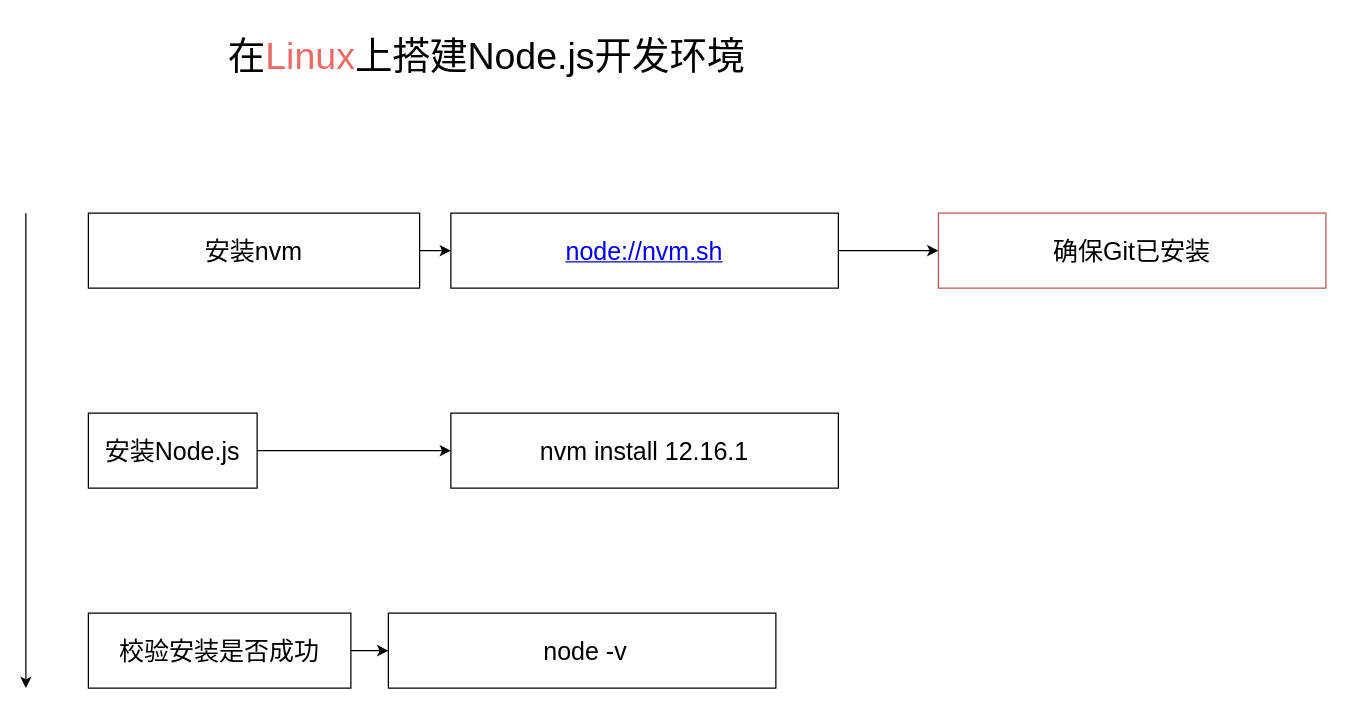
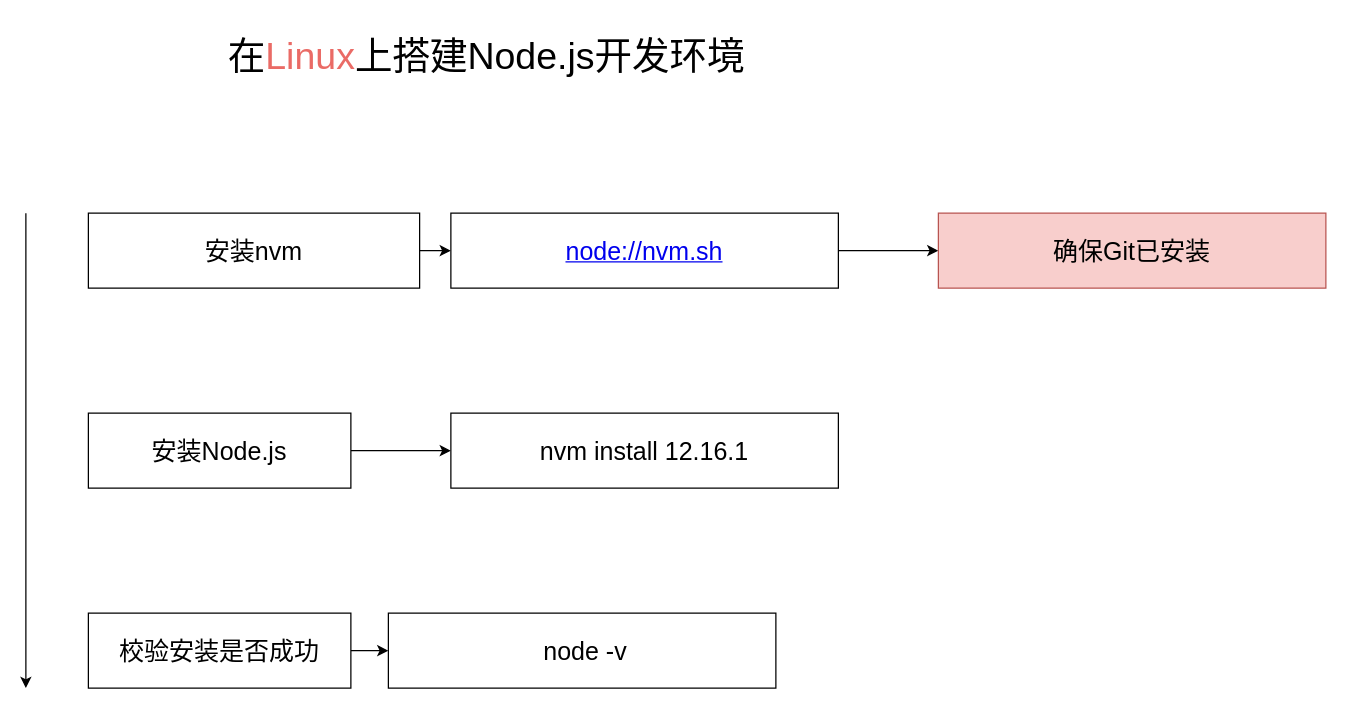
(1132, 251) -> (1132, 251)
(173, 451) -> (219, 451)
